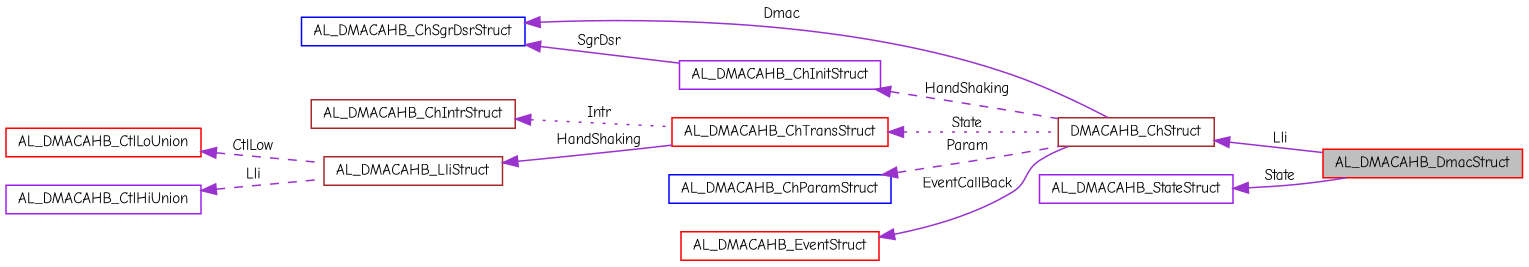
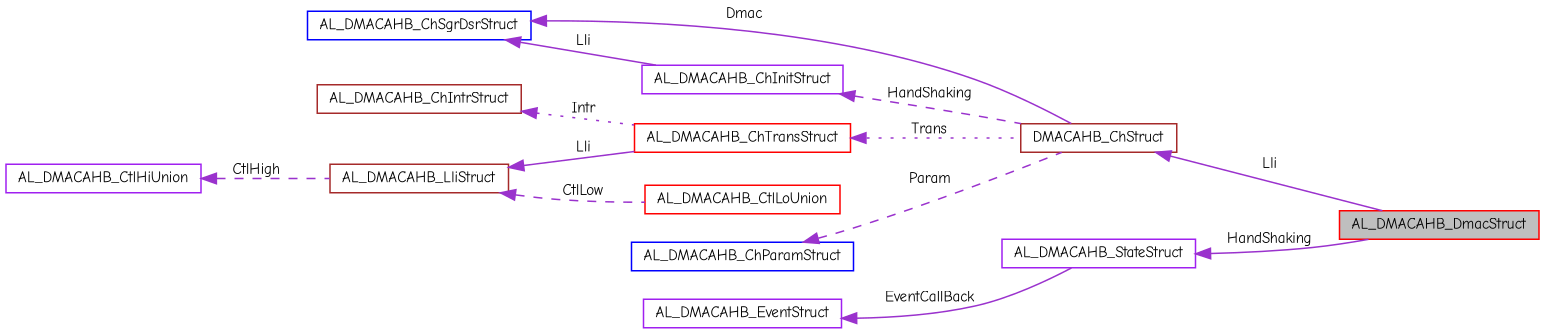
(597, 41) -> (581, 41)
(965, 124) -> (928, 130)
(597, 140) -> (581, 148)
(270, 158) -> (580, 201)
(251, 175) -> (254, 170)
(1278, 176) -> (1268, 239)
(990, 204) -> (968, 307)
(780, 246) -> (742, 314)
